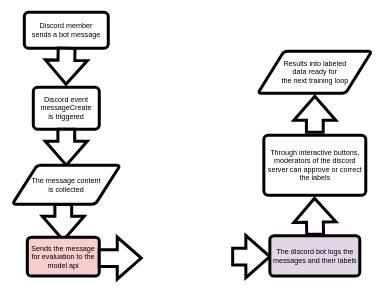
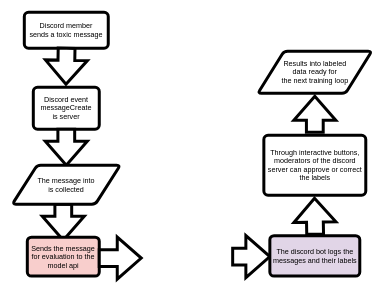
(66, 30) -> (66, 30)
(66, 108) -> (66, 108)
(66, 185) -> (66, 185)
